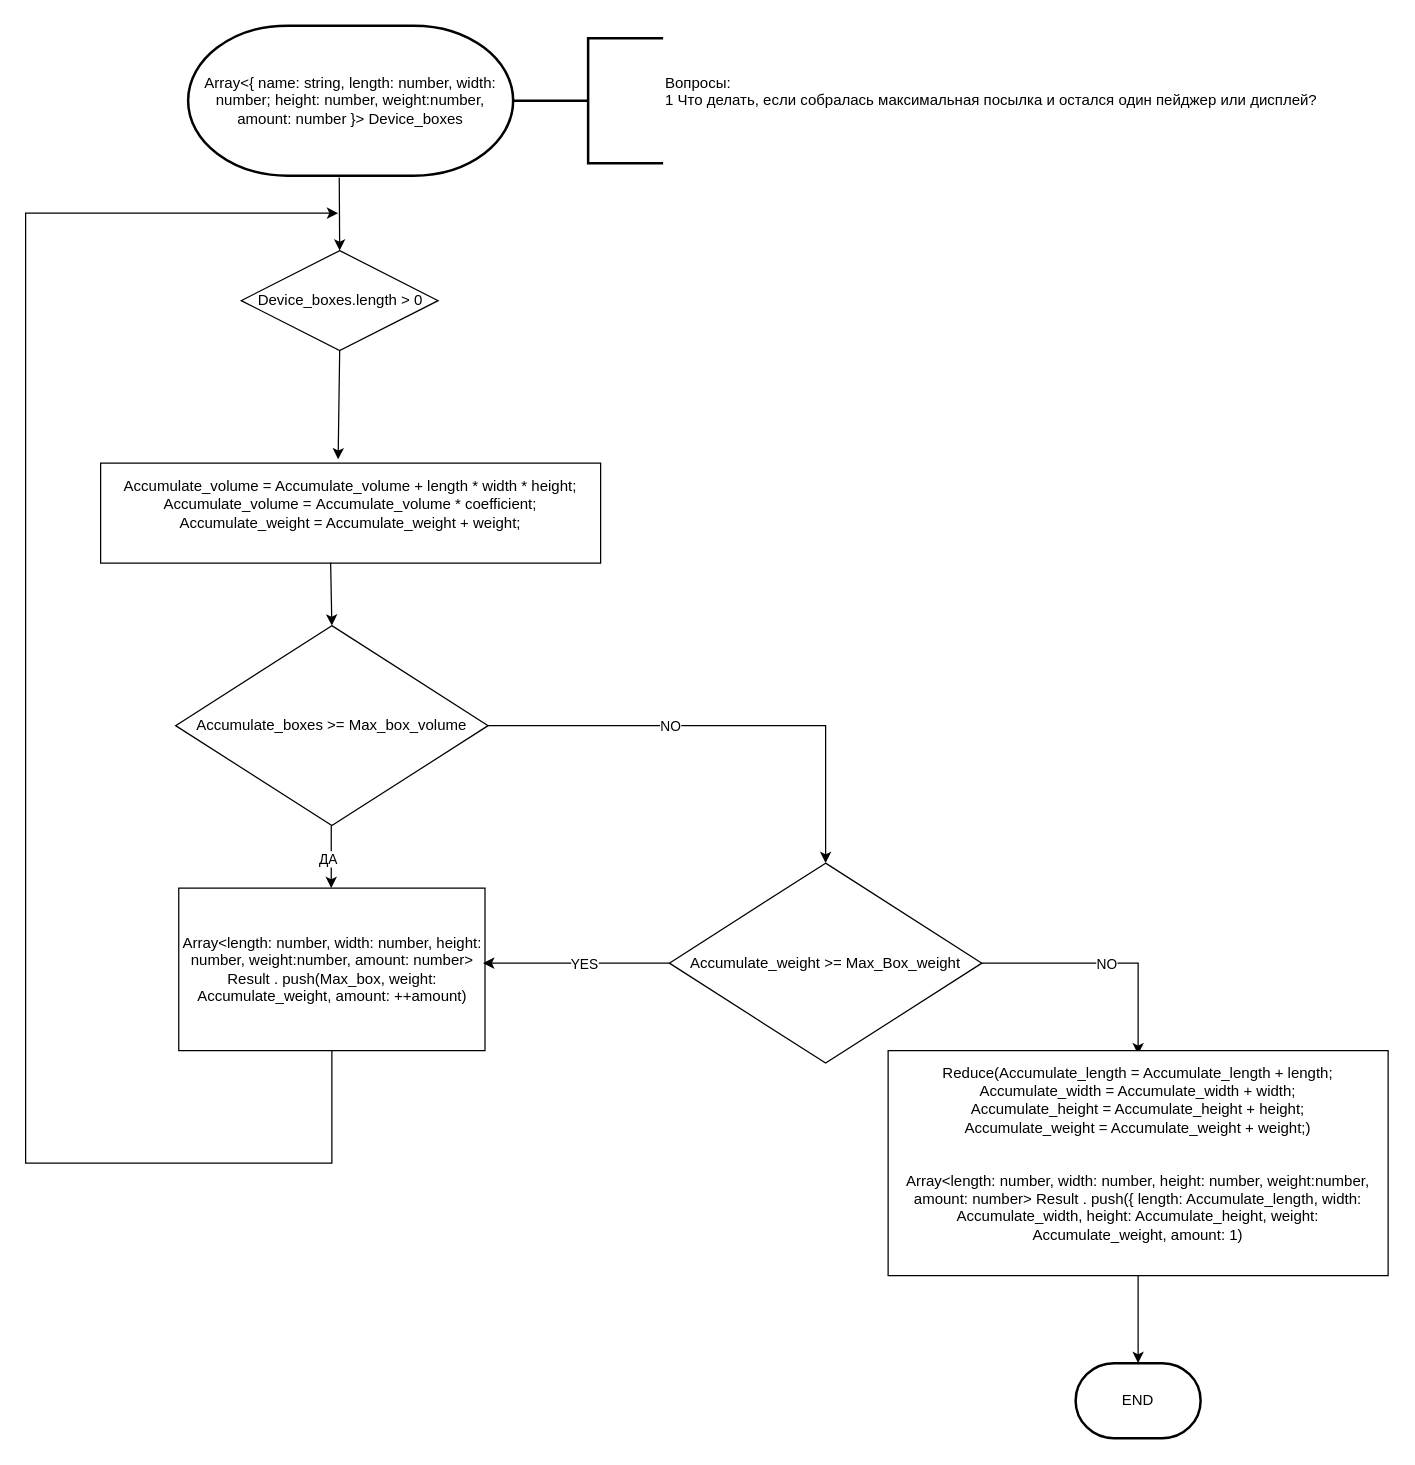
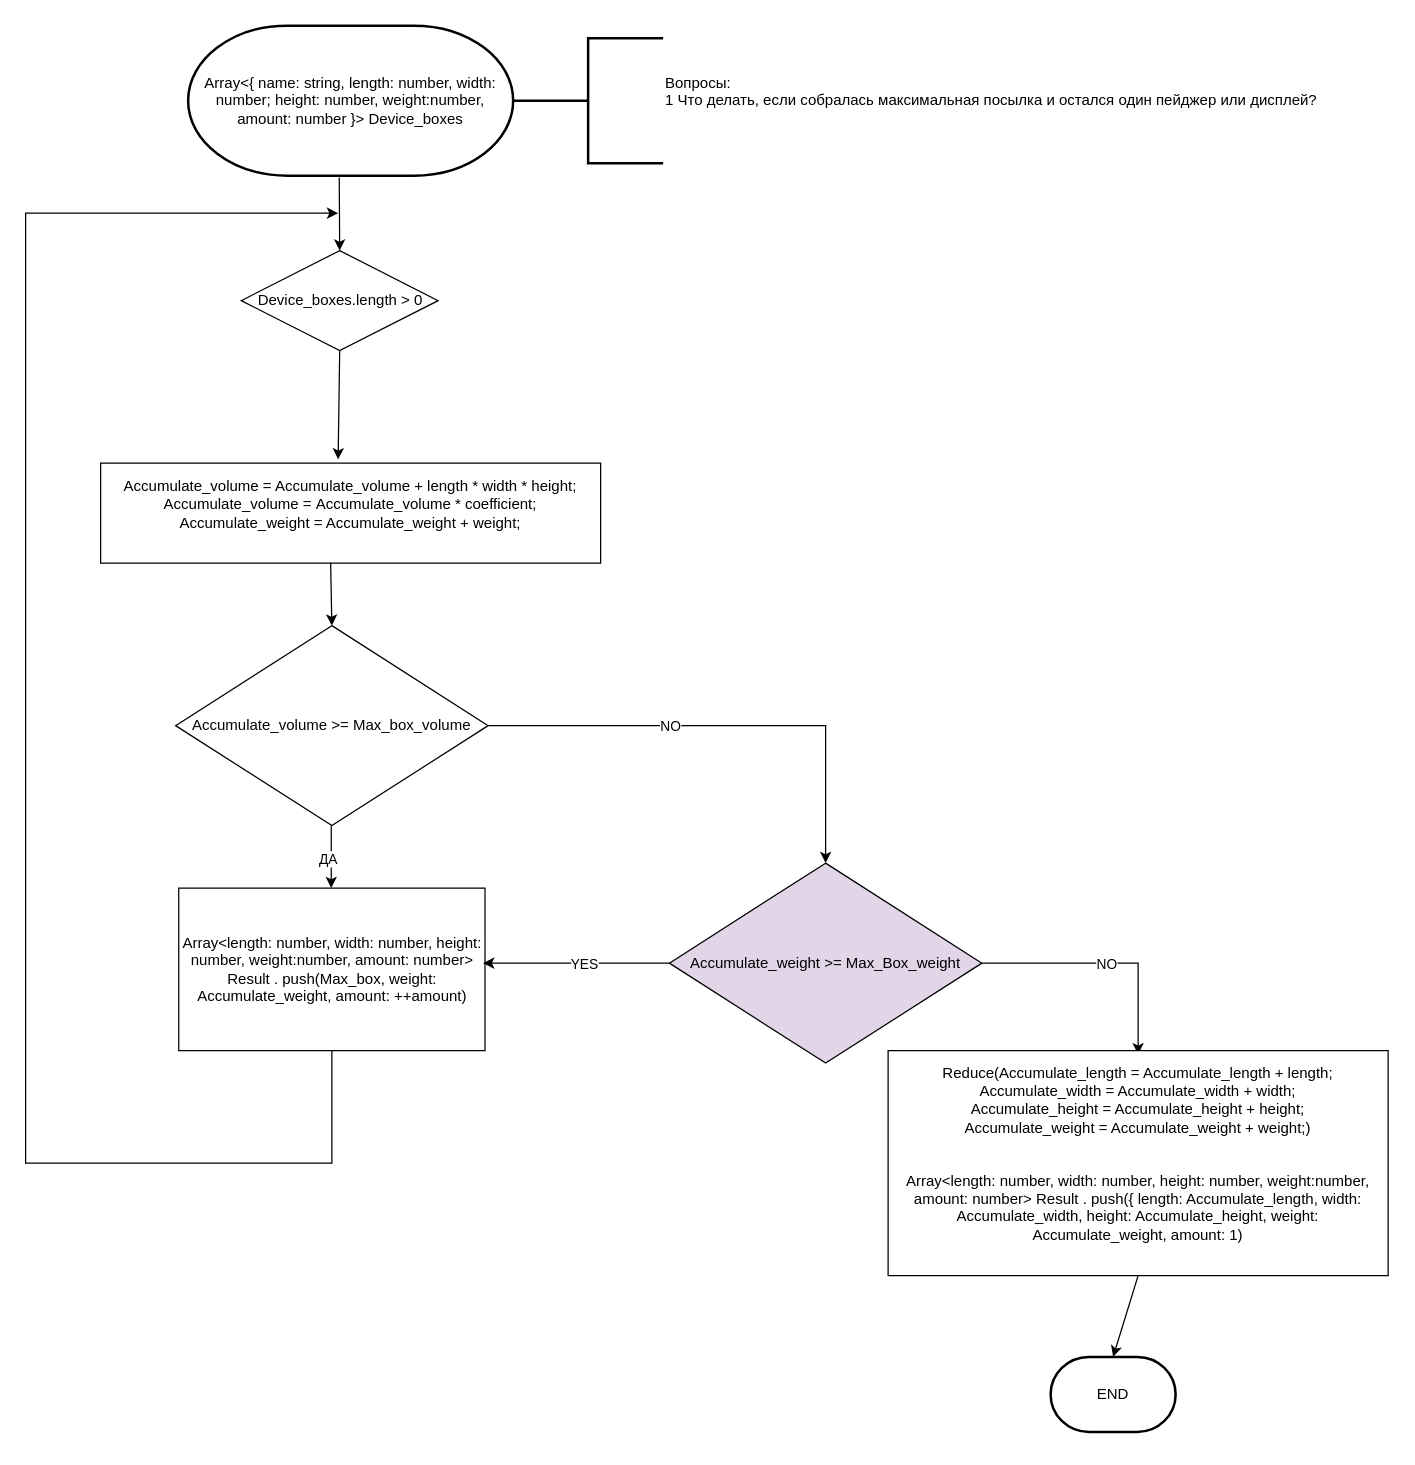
(332, 726) -> (332, 726)
(826, 963) -> (826, 963)
(1138, 1401) -> (1113, 1394)
